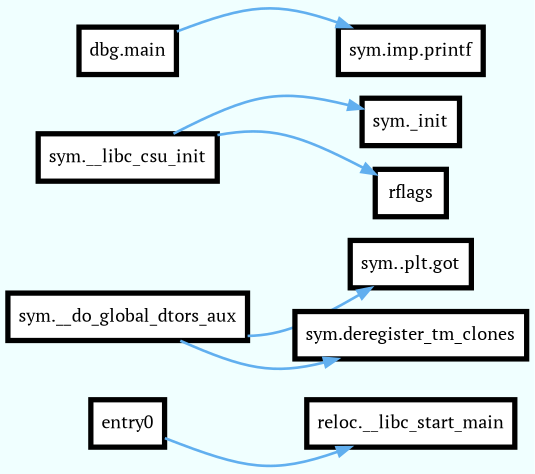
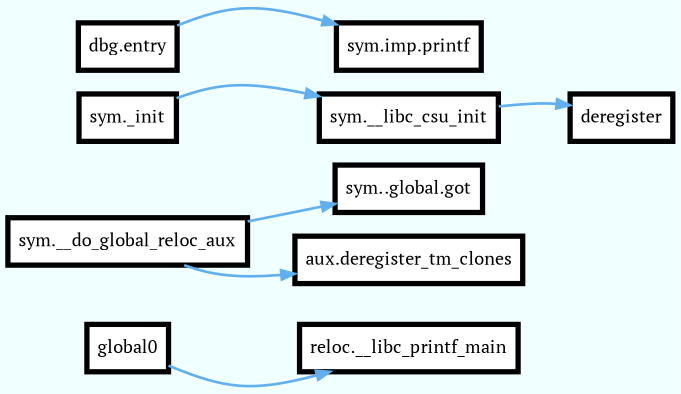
(128, 51) -> (128, 47)
(258, 99) -> (241, 85)
(411, 193) -> (621, 118)
(411, 264) -> (409, 189)
(128, 317) -> (128, 241)
(411, 335) -> (409, 260)
(128, 423) -> (128, 348)
(411, 423) -> (409, 348)
